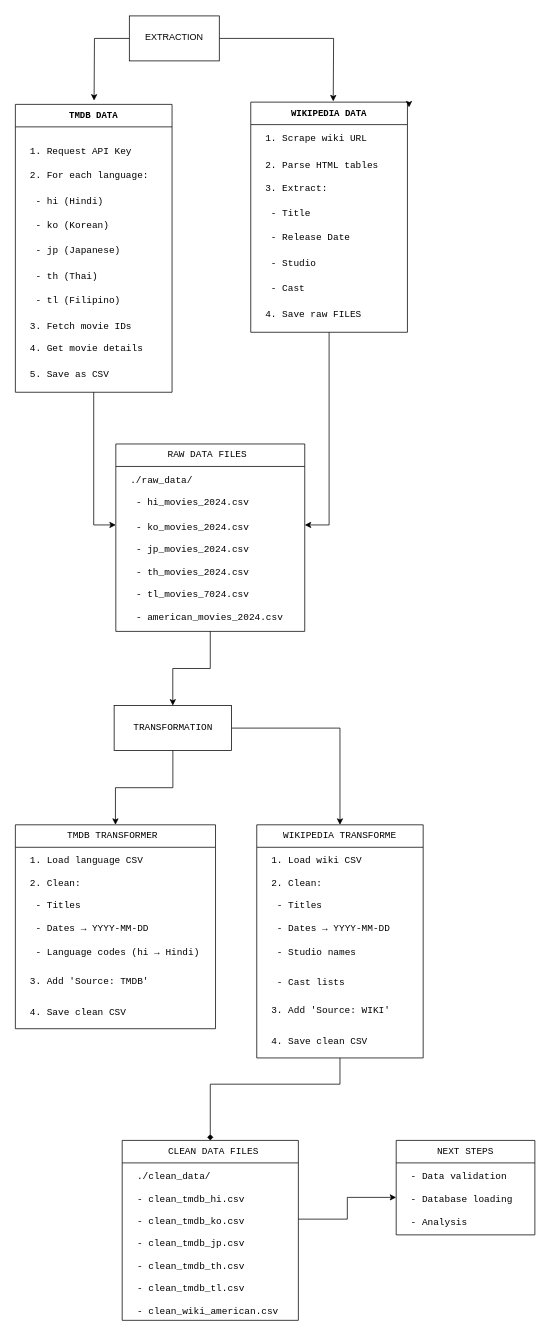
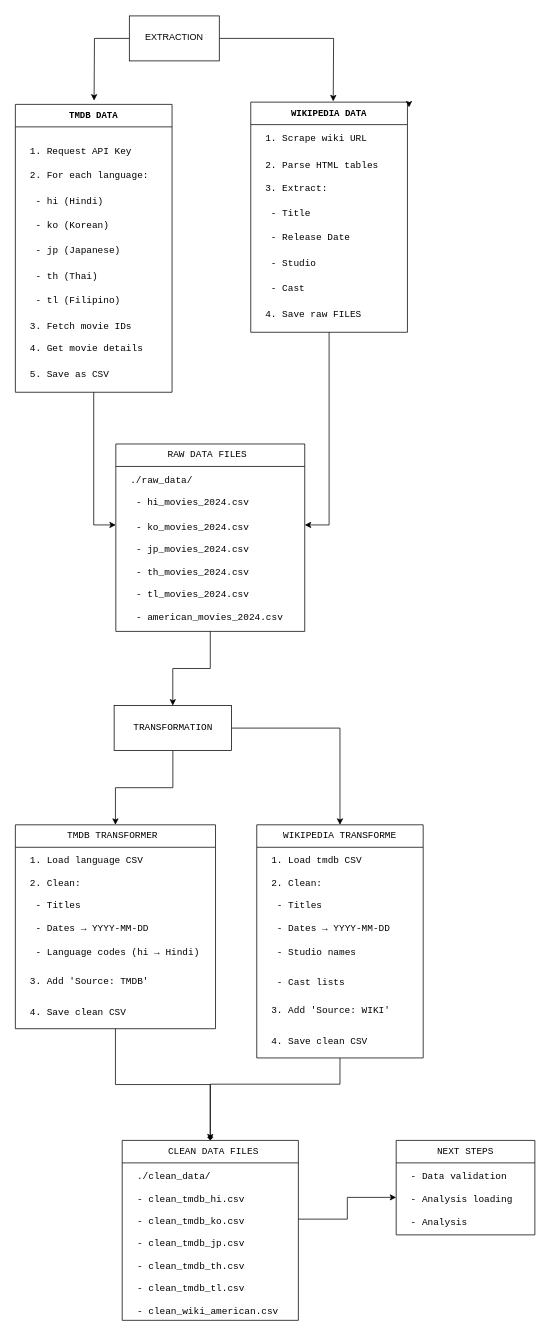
(166, 592) -> (166, 592)
(295, 858) -> (297, 858)
none -> (135, 1085)
(442, 1197) -> (439, 1197)
